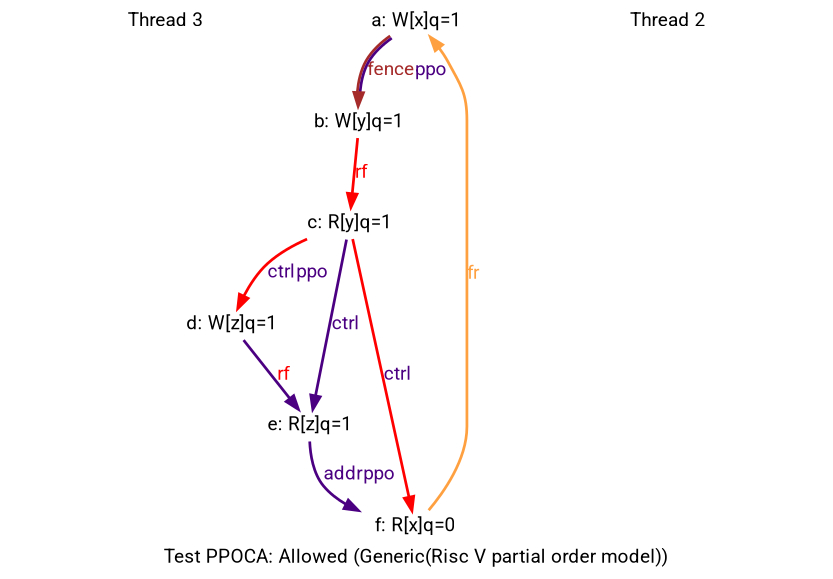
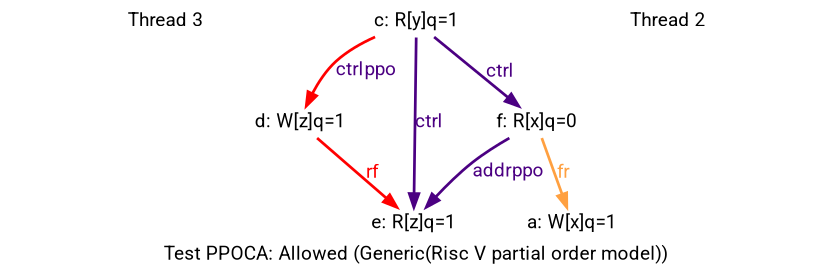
(359, 122) -> none
(381, 368) -> (471, 67)
(267, 369) -> (352, 168)
(318, 478) -> (470, 164)
